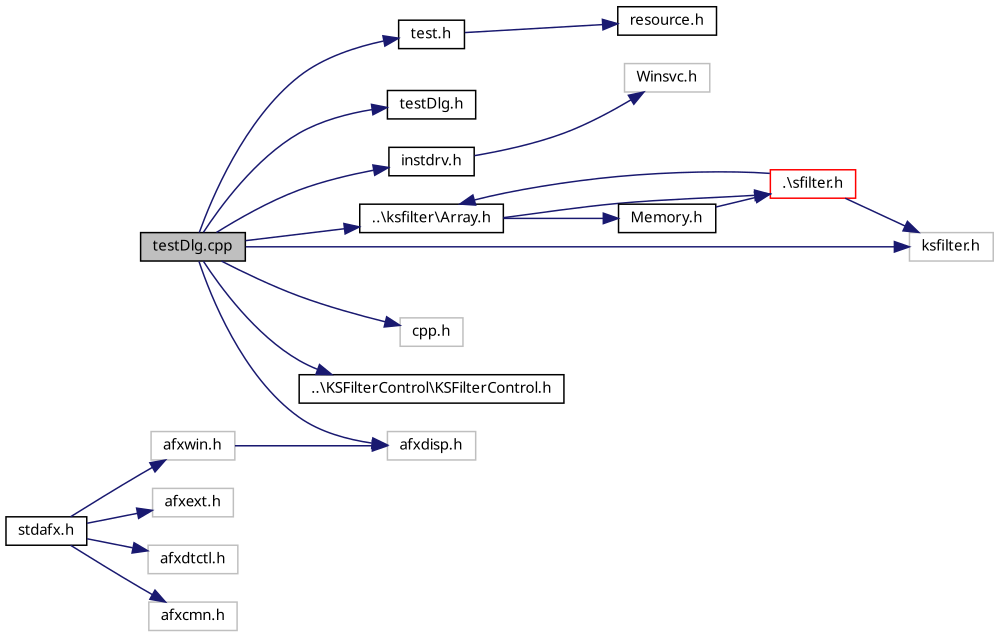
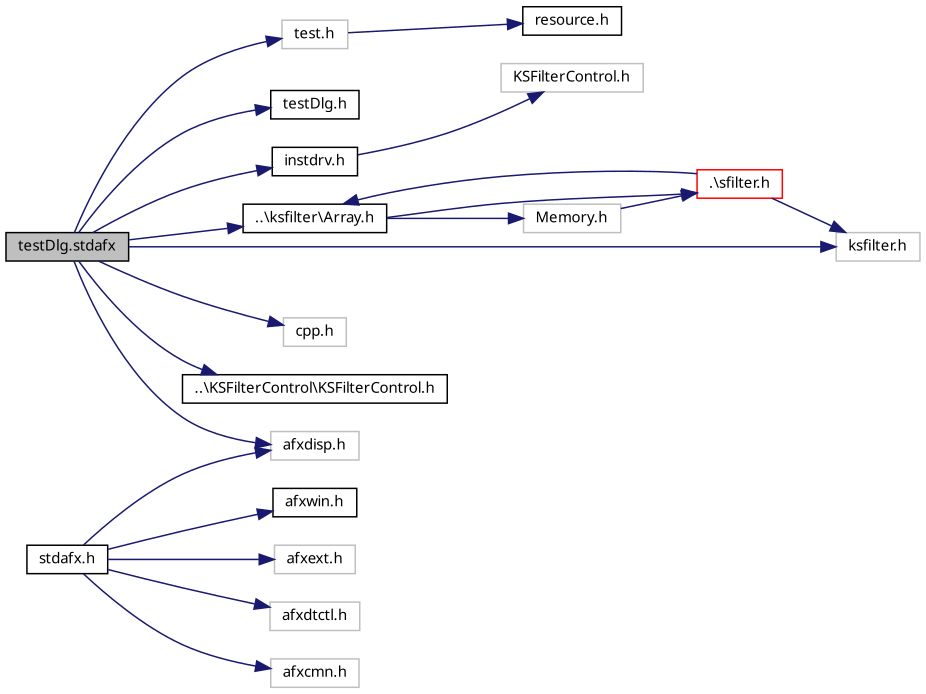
(432, 34) -> (315, 34)
(667, 78) -> (572, 78)
(667, 218) -> (572, 218)
(193, 247) -> (67, 247)
(193, 446) -> (315, 503)
(304, 446) -> (162, 485)
